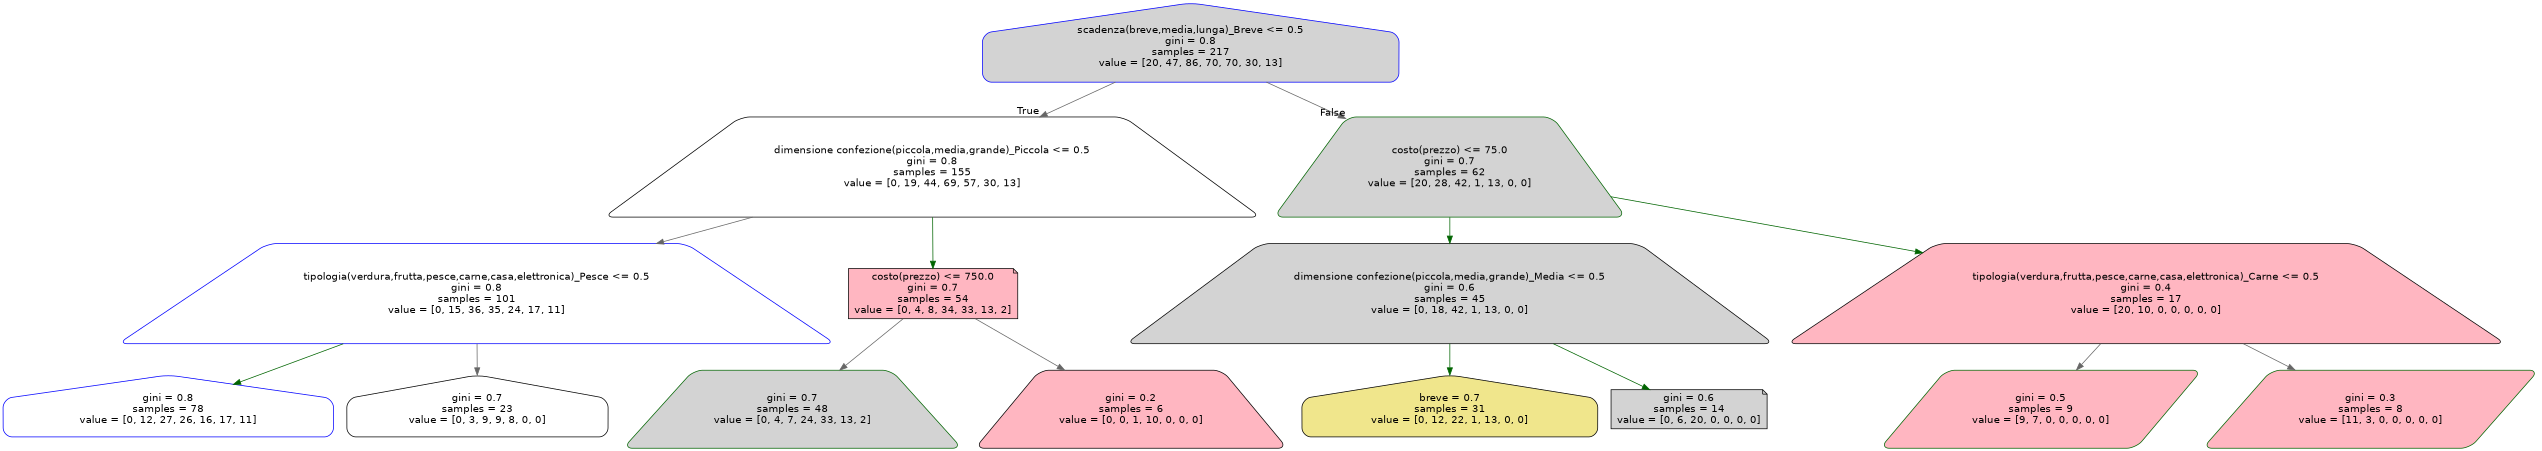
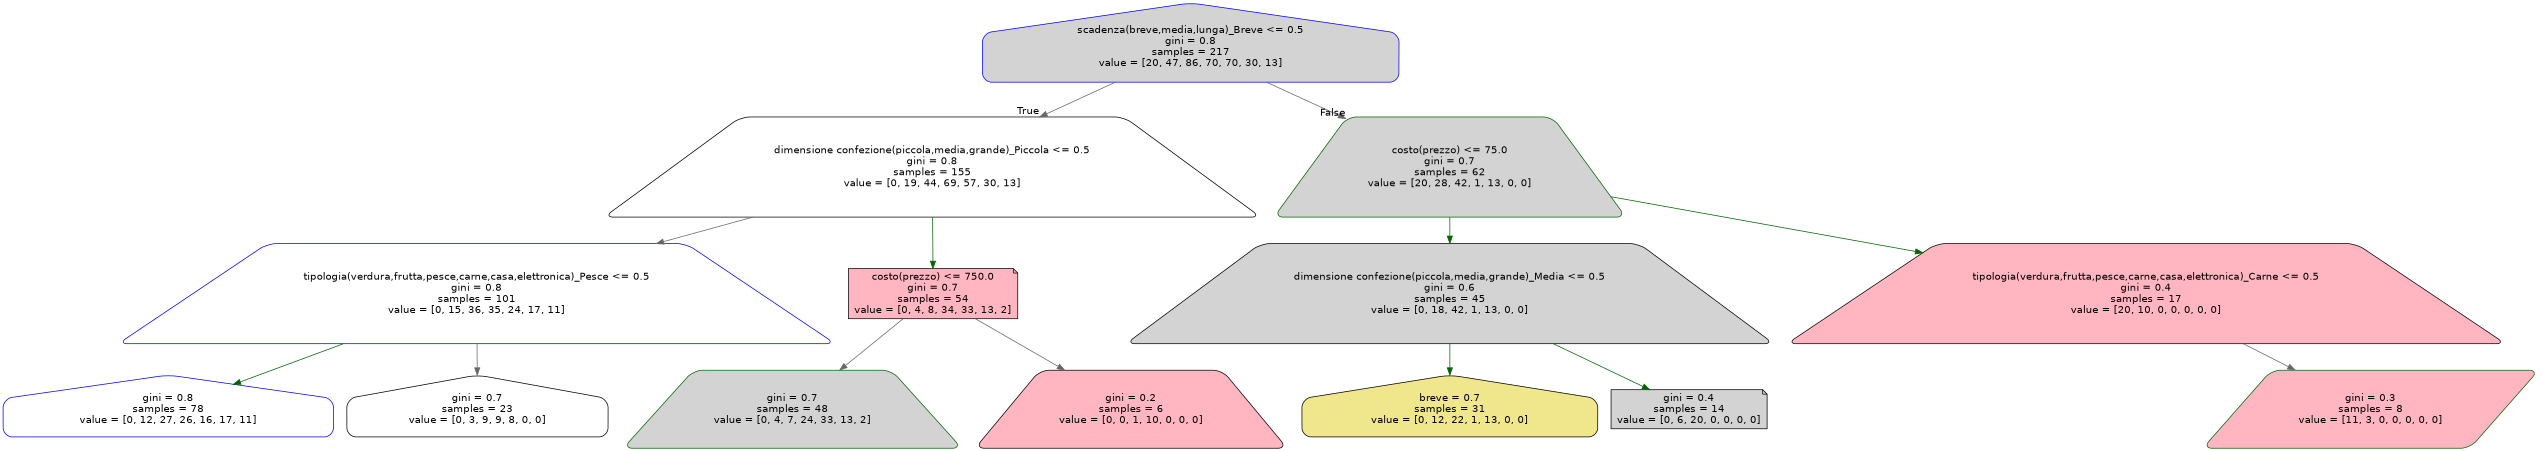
(1689, 409) -> (1689, 409)
(2041, 409) -> none
